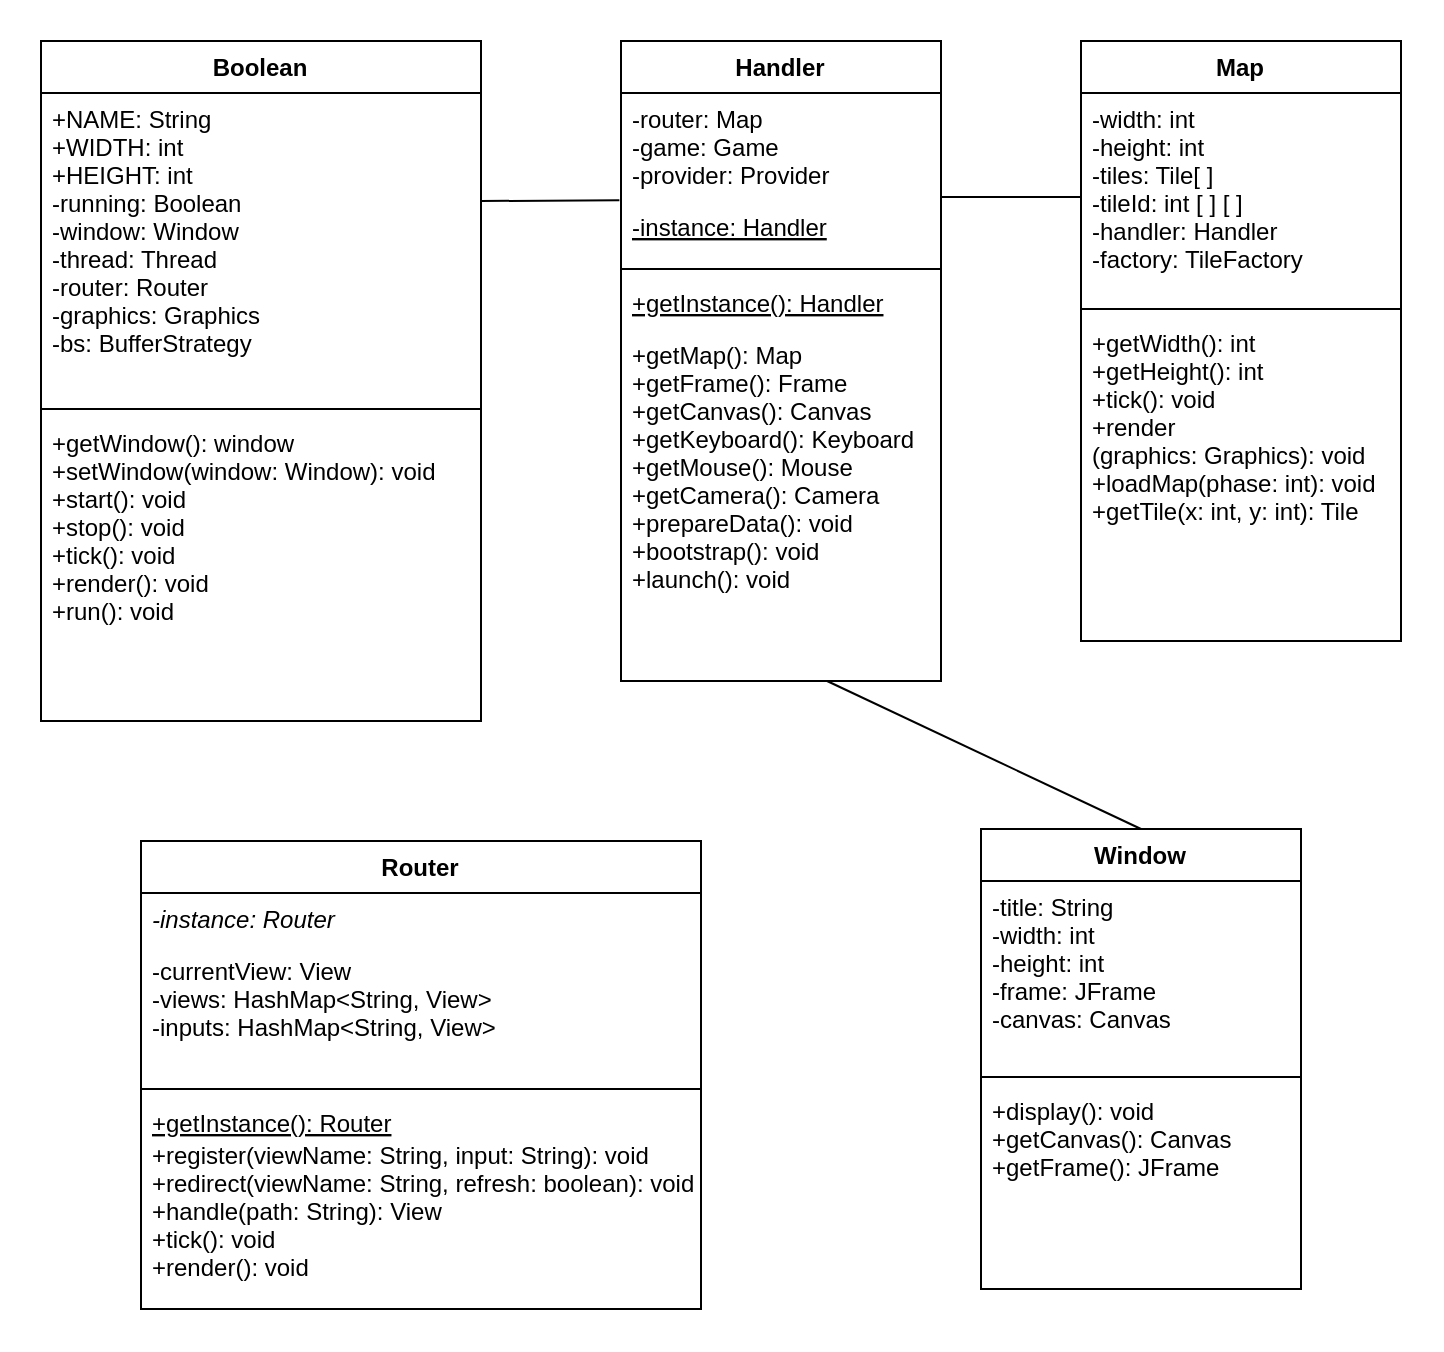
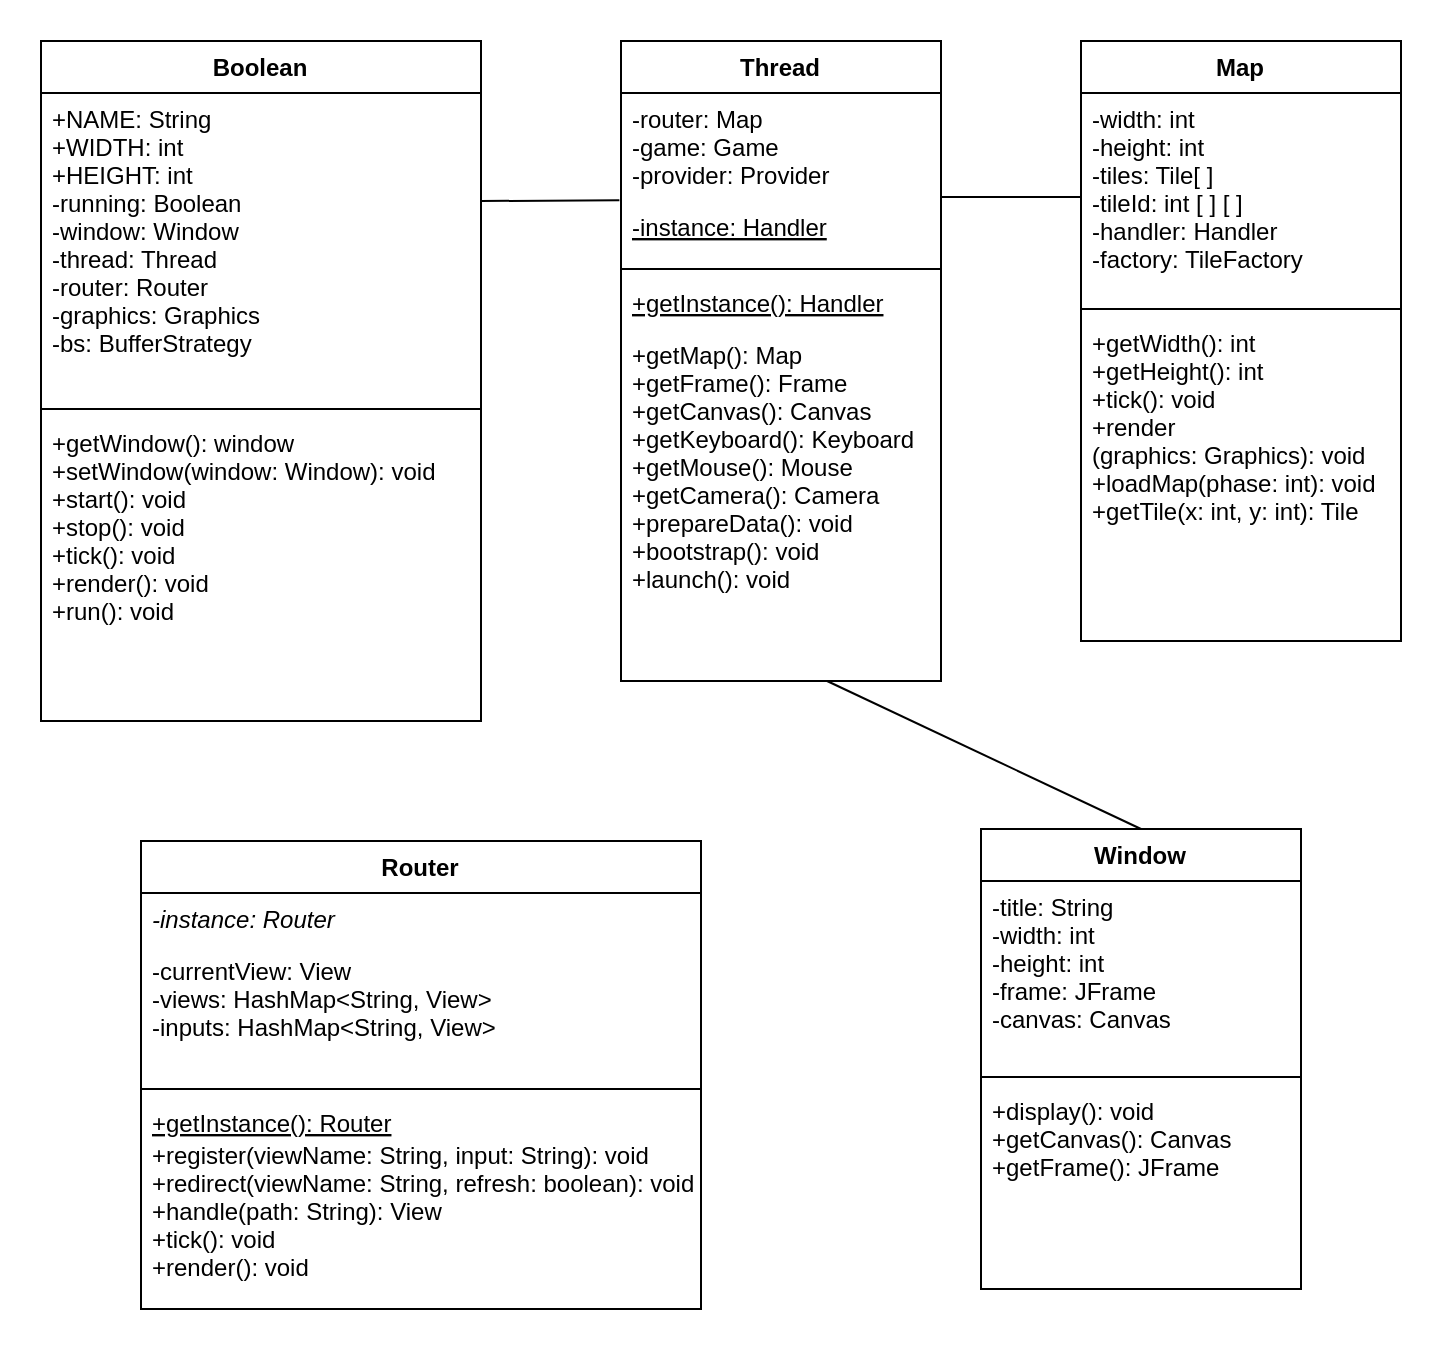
(780, 68) -> (780, 68)
